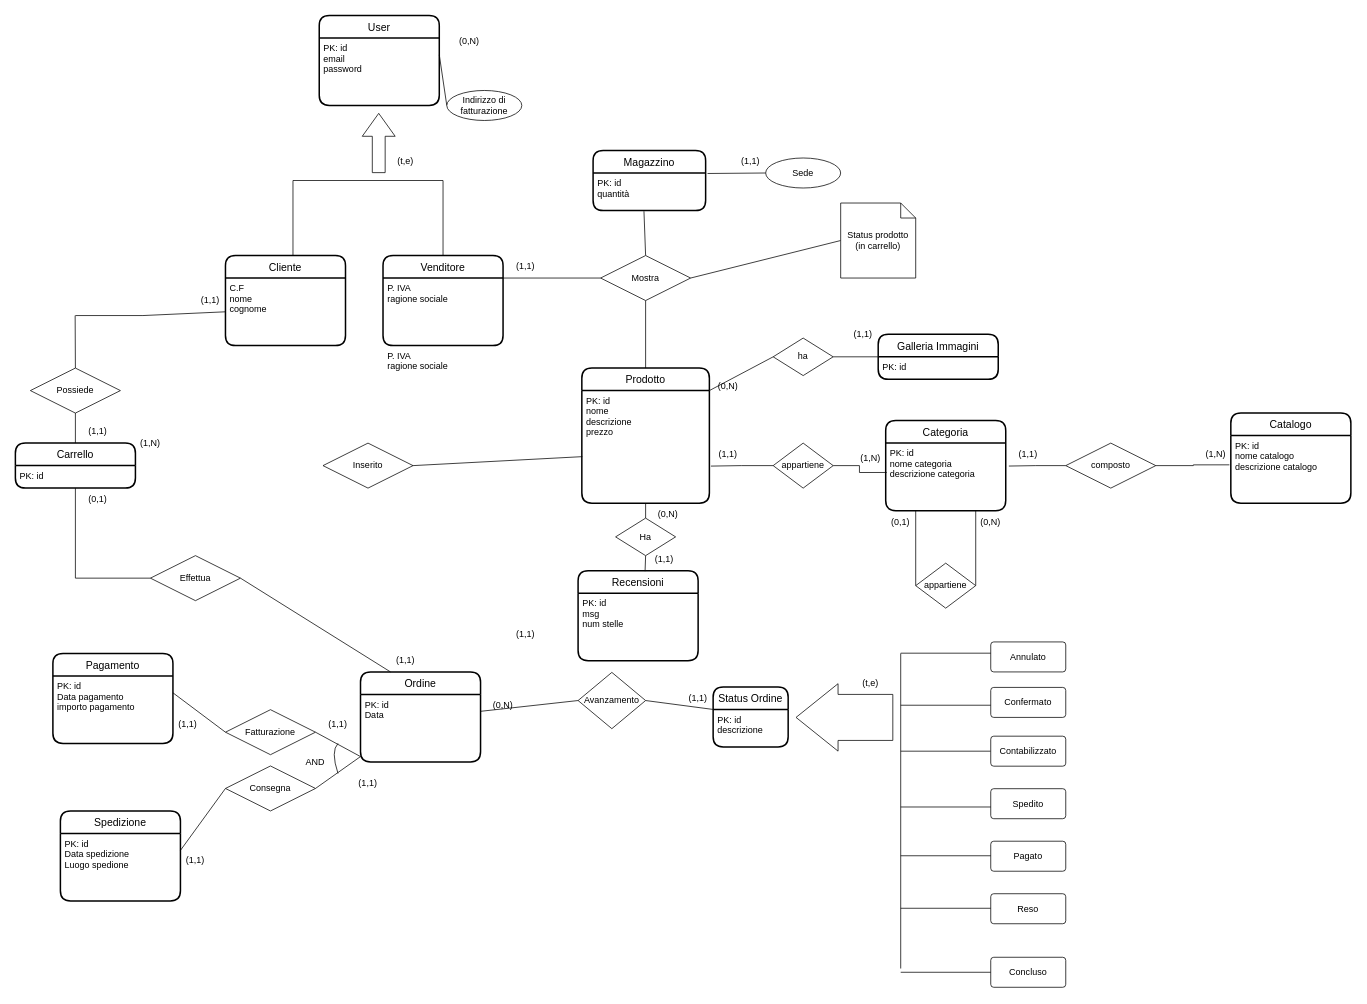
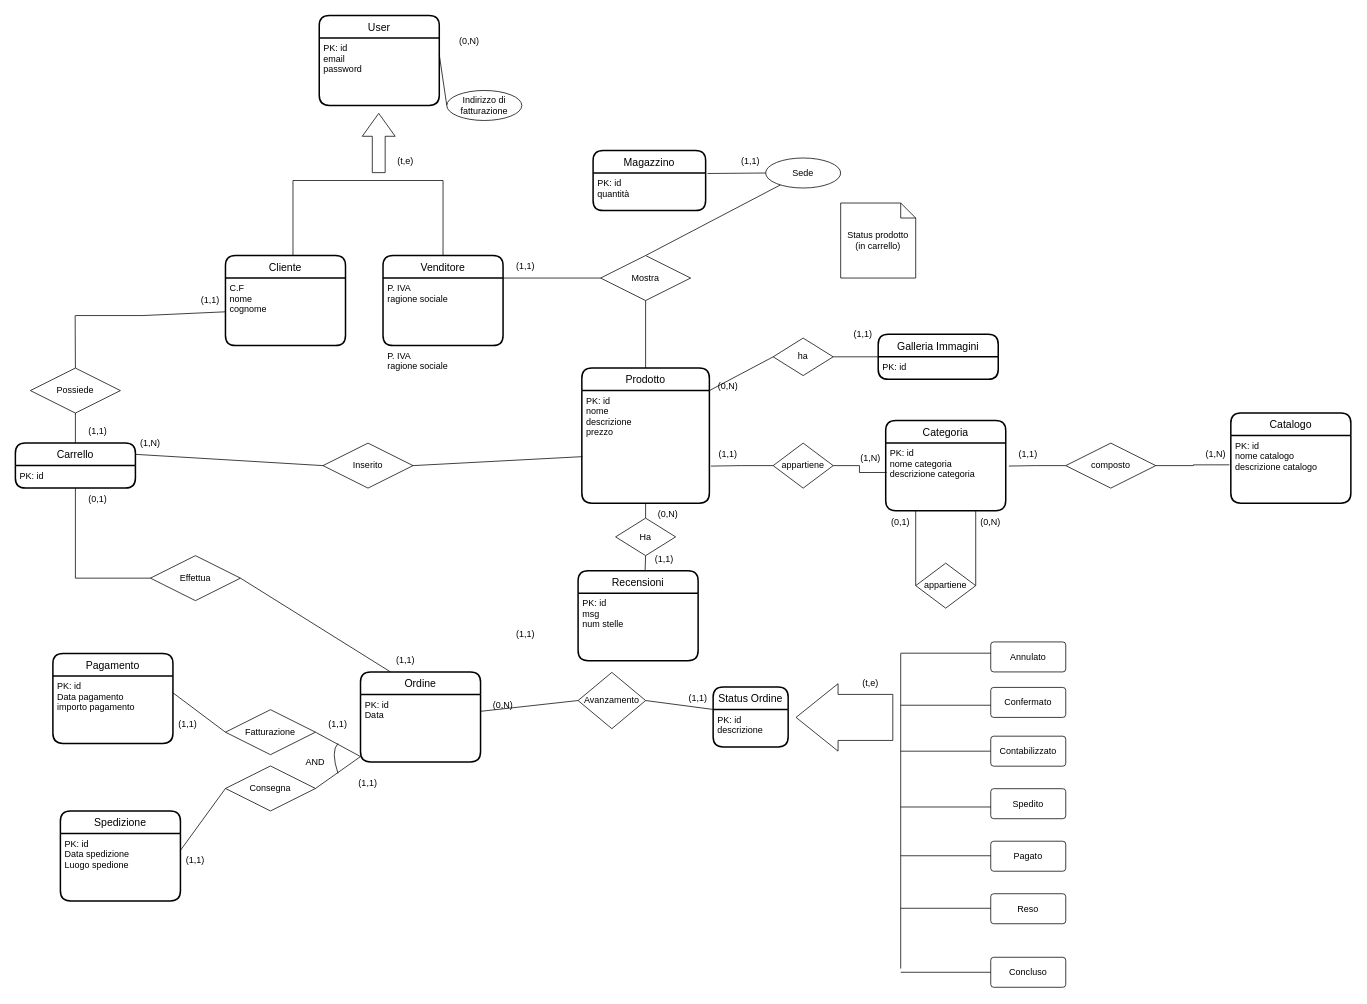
(645, 234) -> (713, 220)
(765, 259) -> none
none -> (230, 460)
